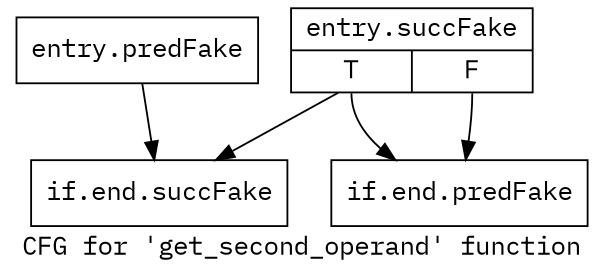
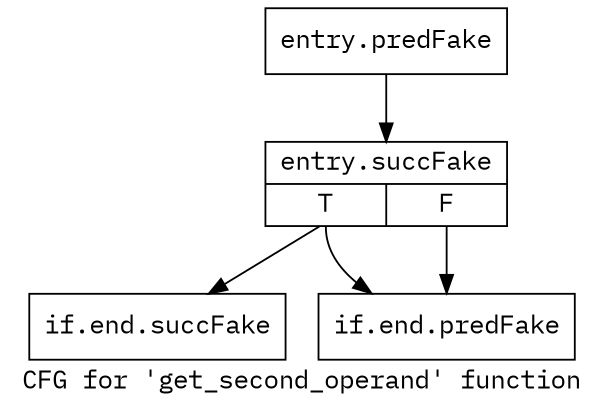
(147, 113) -> (386, 99)
